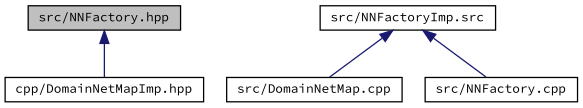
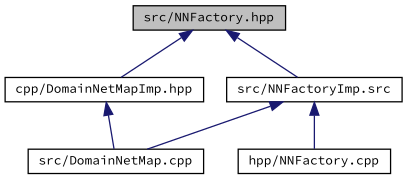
none -> (267, 57)
(501, 90) -> (314, 161)
none -> (111, 132)
